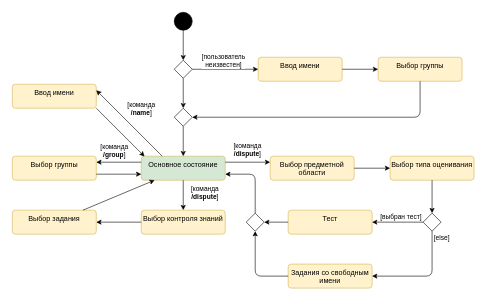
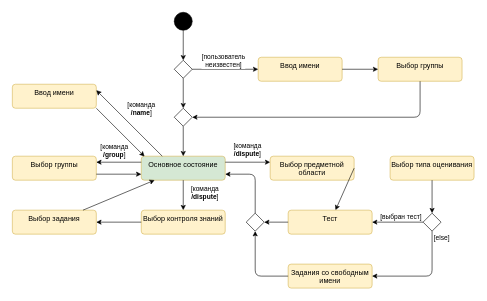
(384, 168) -> (346, 188)
